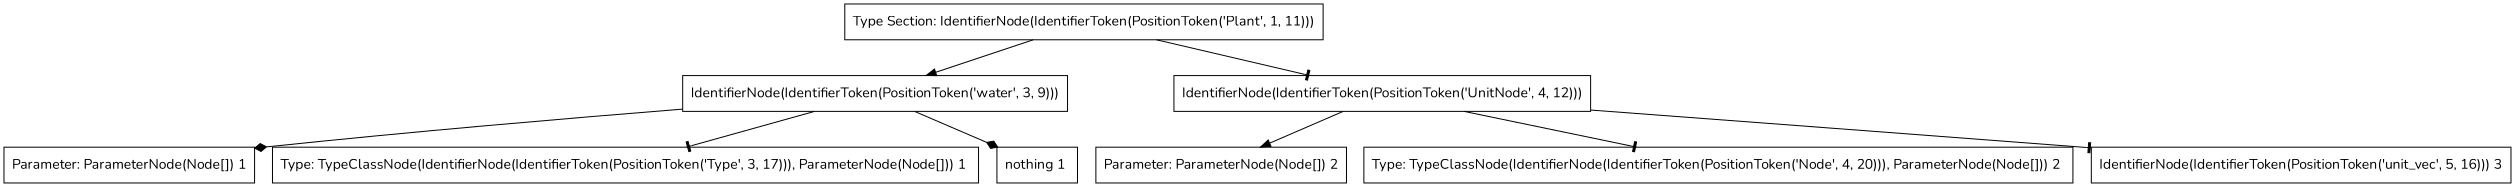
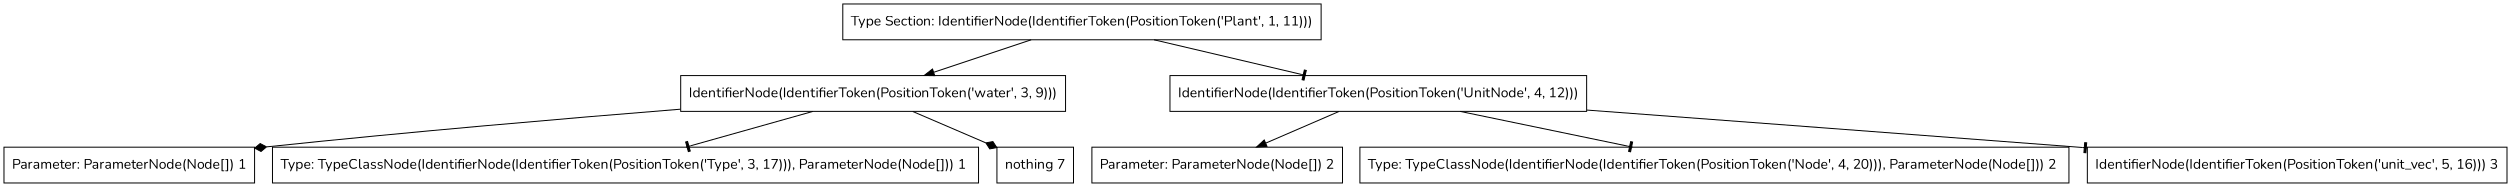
(1037, 165) -> (1035, 165)
